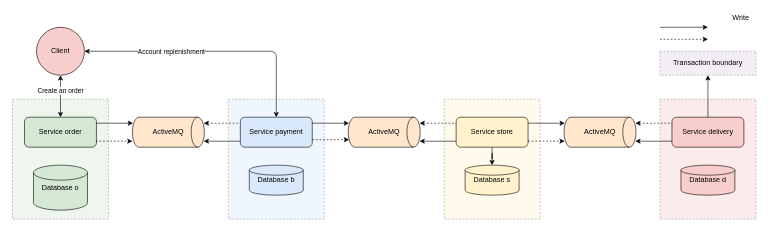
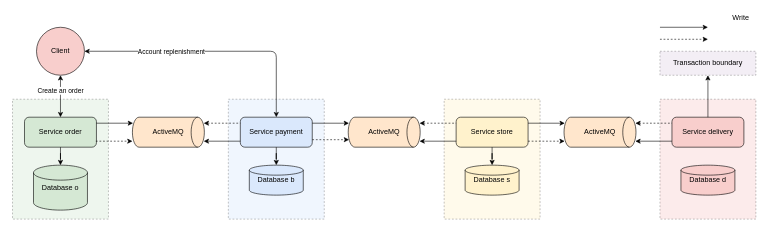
none -> (276, 156)
none -> (60, 158)
